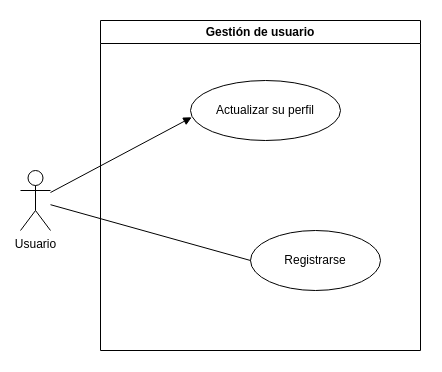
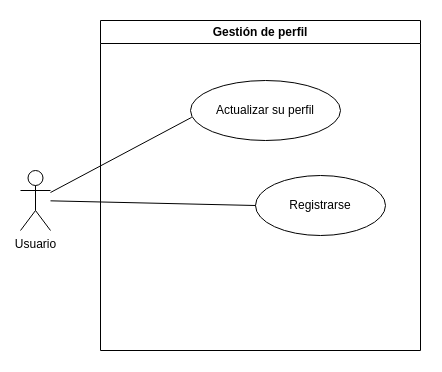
(261, 33) -> (261, 33)
(184, 122) -> (187, 120)
(316, 261) -> (321, 206)
